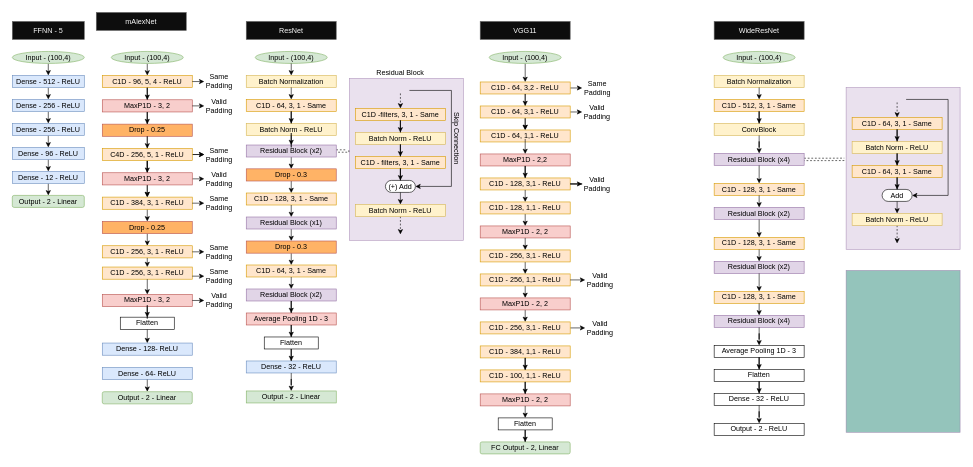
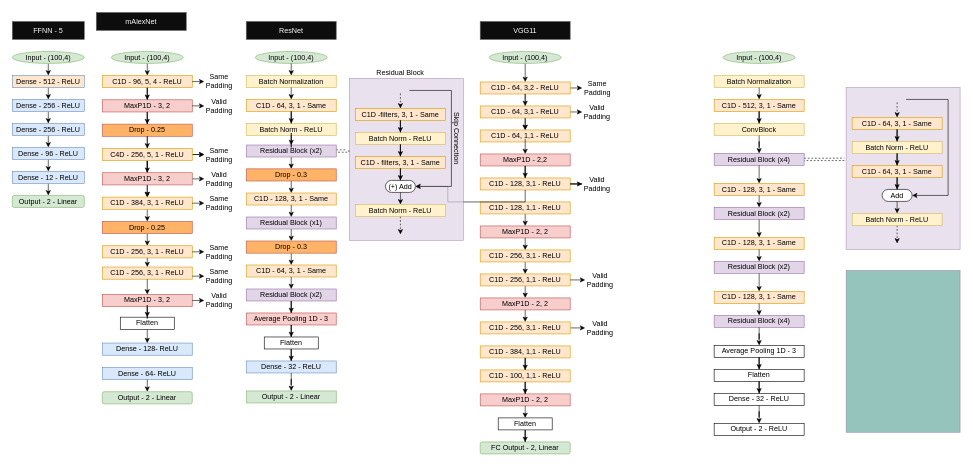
(759, 30) -> none
(48, 81) -> (48, 81)
(525, 196) -> (525, 200)
